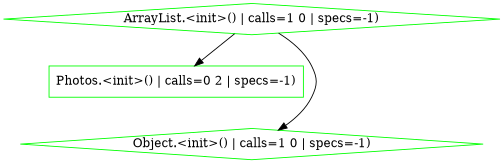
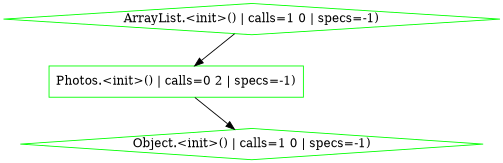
(316, 77) -> (211, 111)
